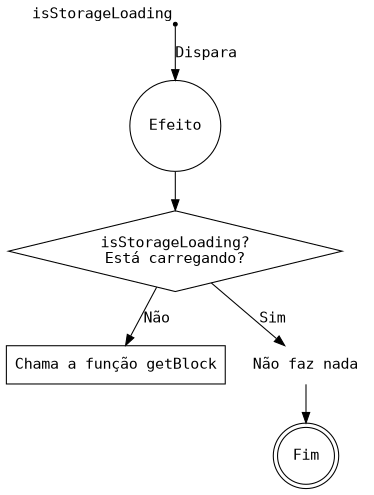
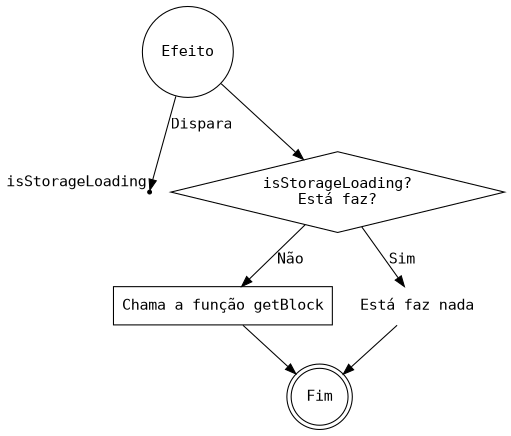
(175, 48) -> (164, 138)
(175, 251) -> (338, 192)
none -> (265, 346)
(306, 365) -> (417, 306)
